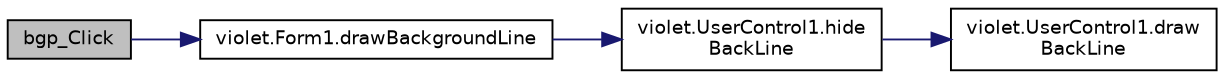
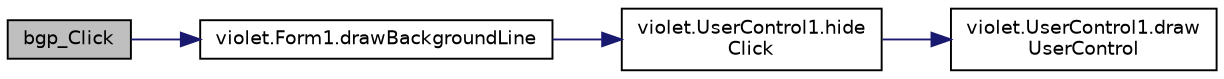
(752, 39) -> (752, 39)
(1084, 39) -> (1084, 39)
